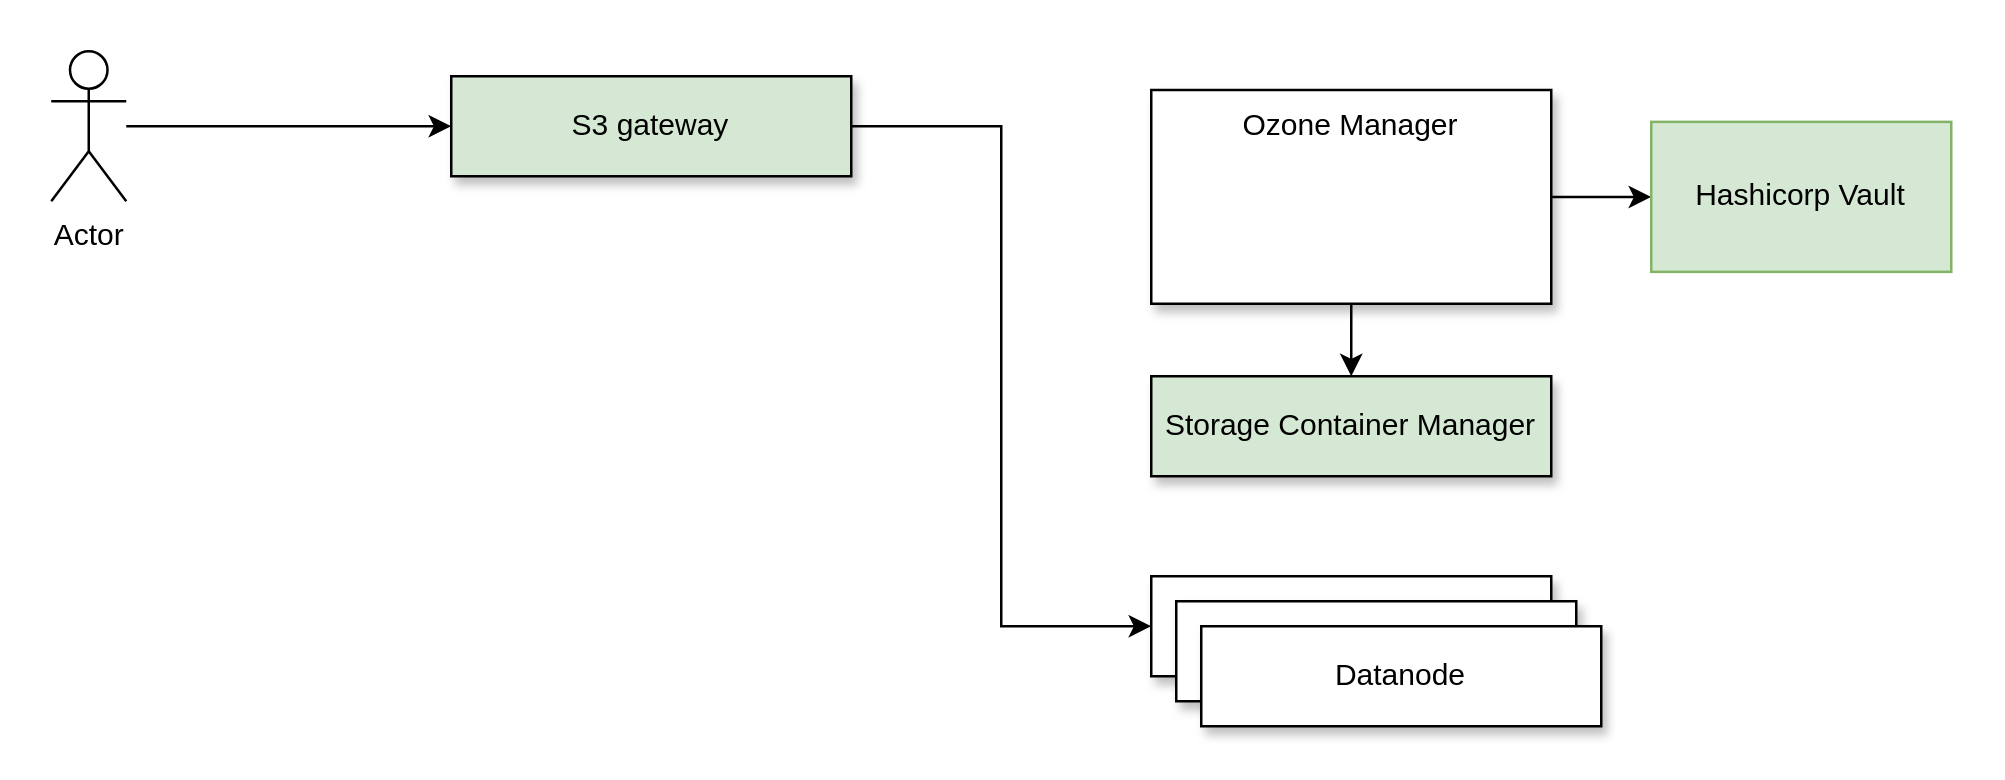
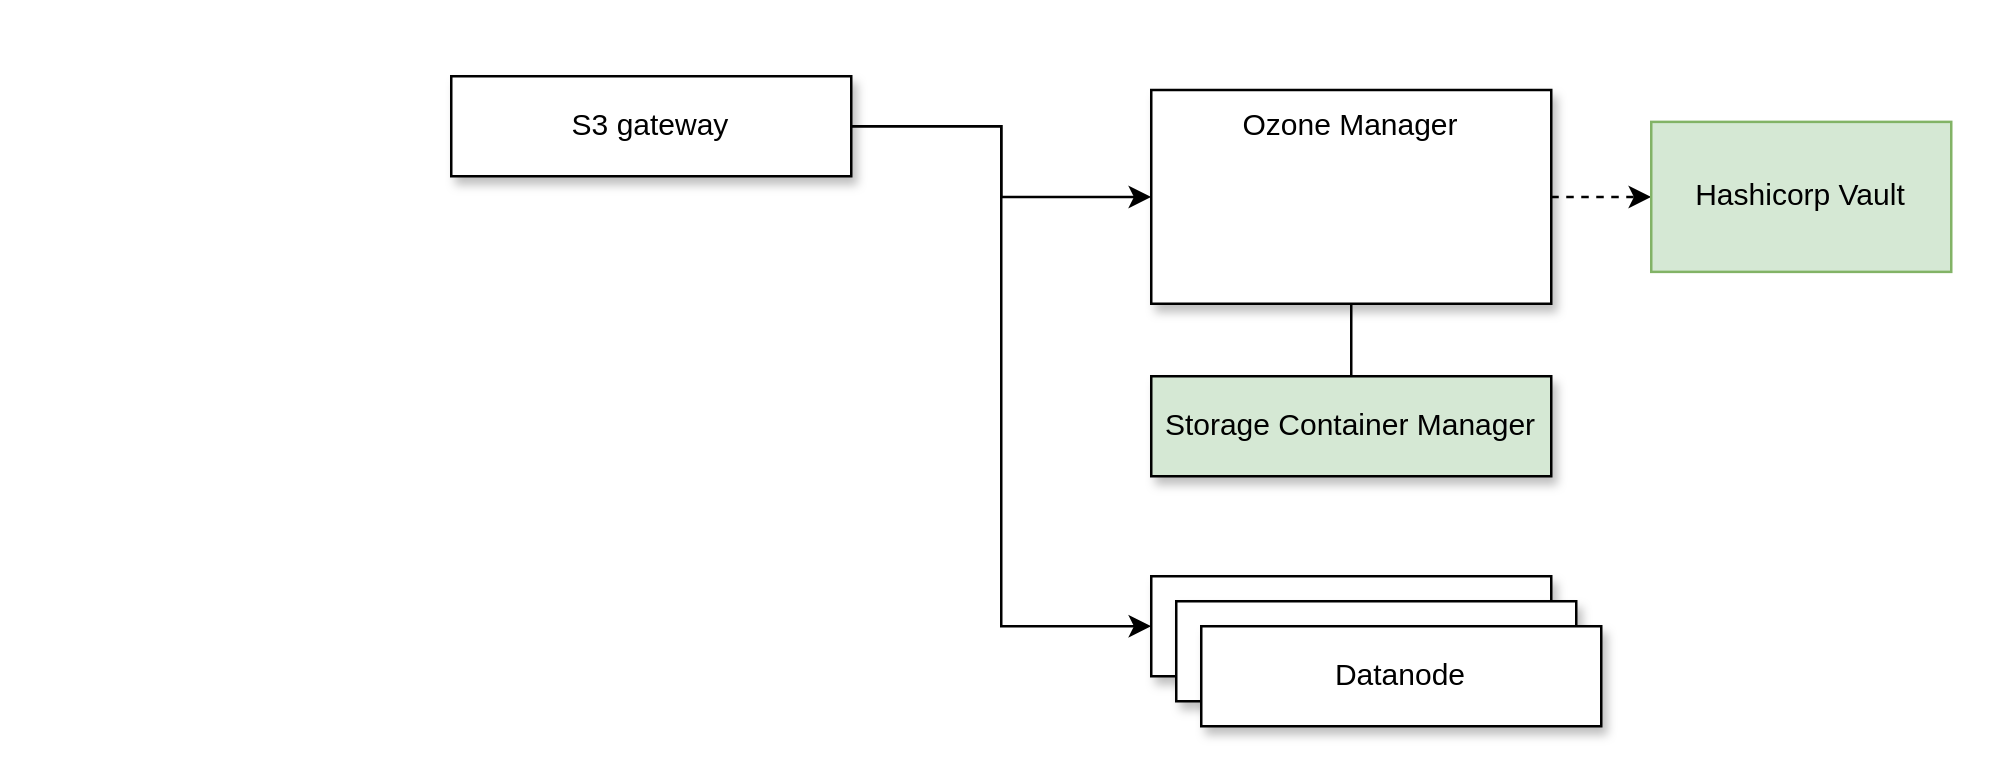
(89, 126) -> none
(280, 126) -> none
(651, 126) -> (651, 126)
none -> (1070, 197)
(1592, 197) -> (1592, 197)
(1351, 358) -> (1351, 365)
